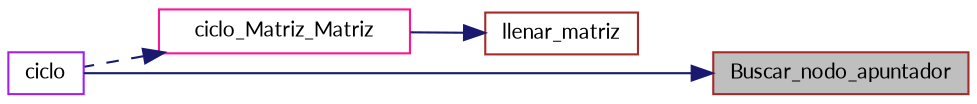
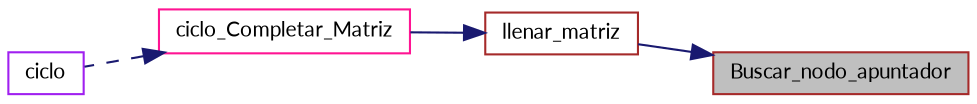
(284, 31) -> (284, 31)
(388, 73) -> (665, 48)
